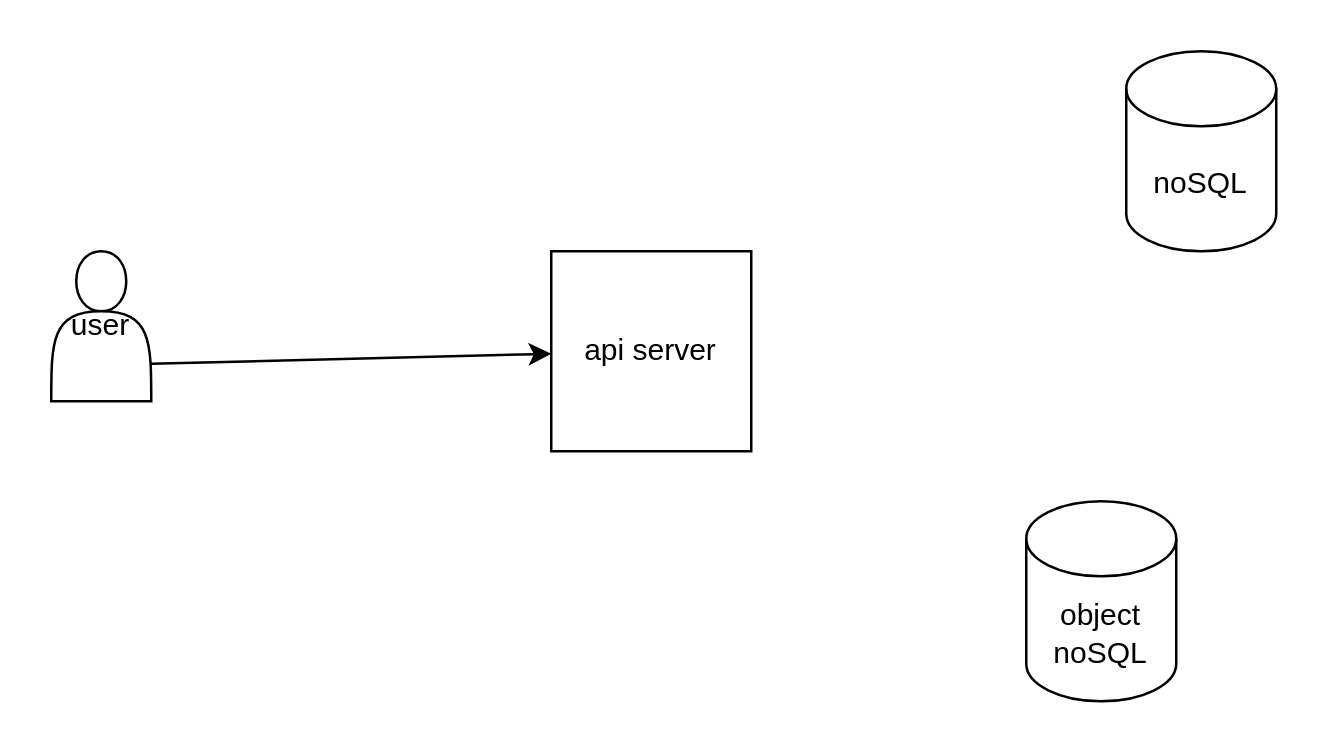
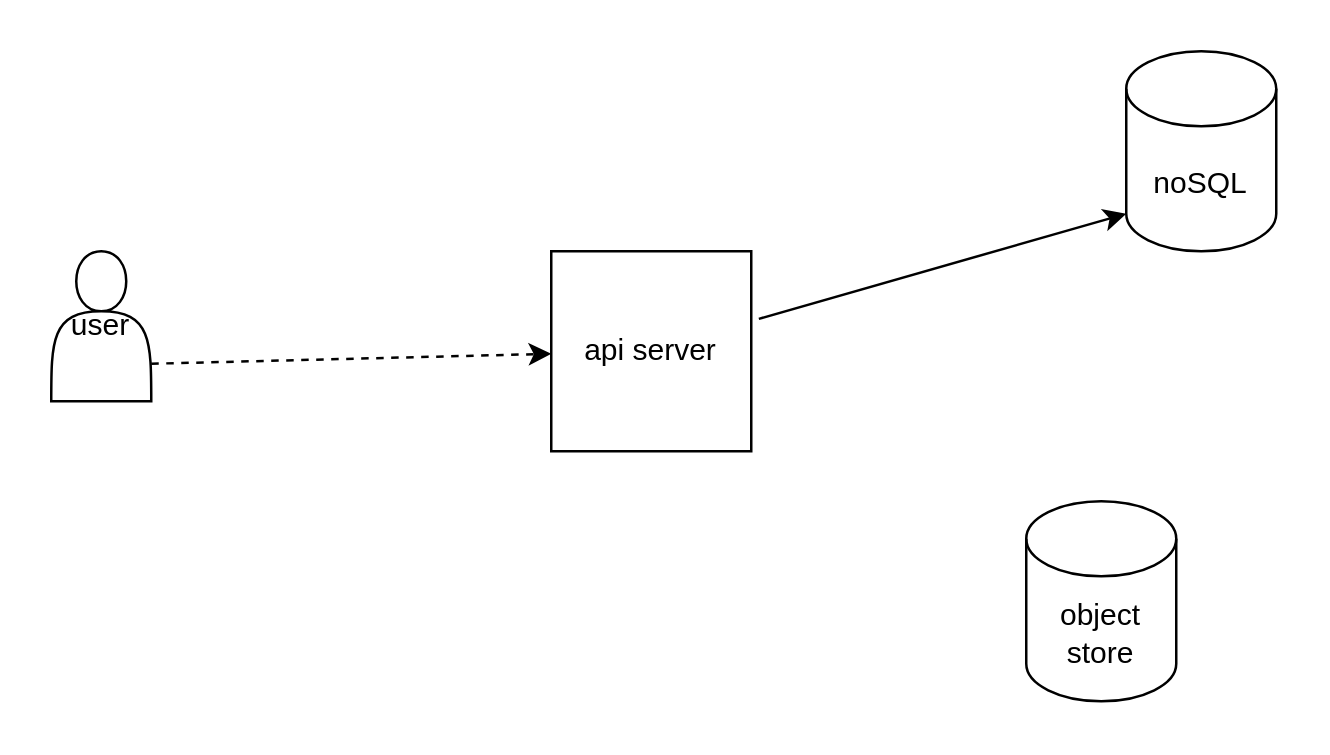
none -> (935, 268)
(342, 359) -> (342, 359)
(1101, 634) -> (1101, 634)
